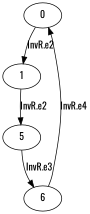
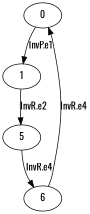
(41, 46) -> (41, 46)
(39, 168) -> (39, 168)
